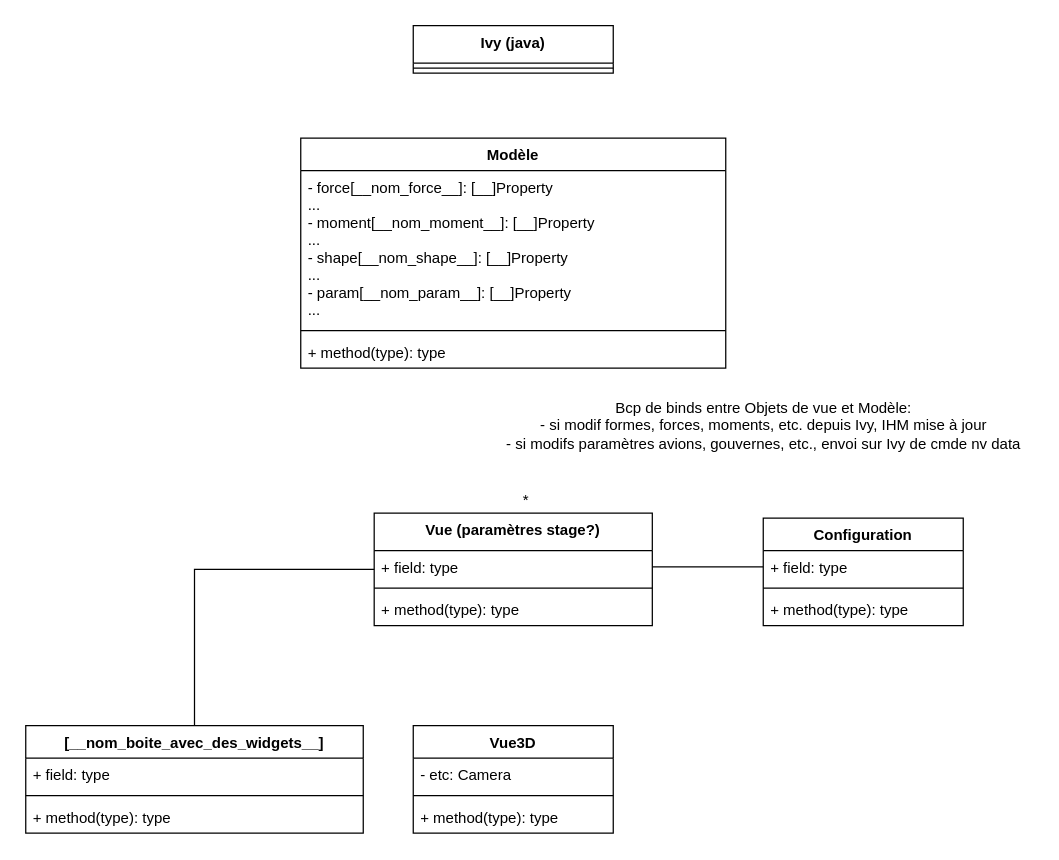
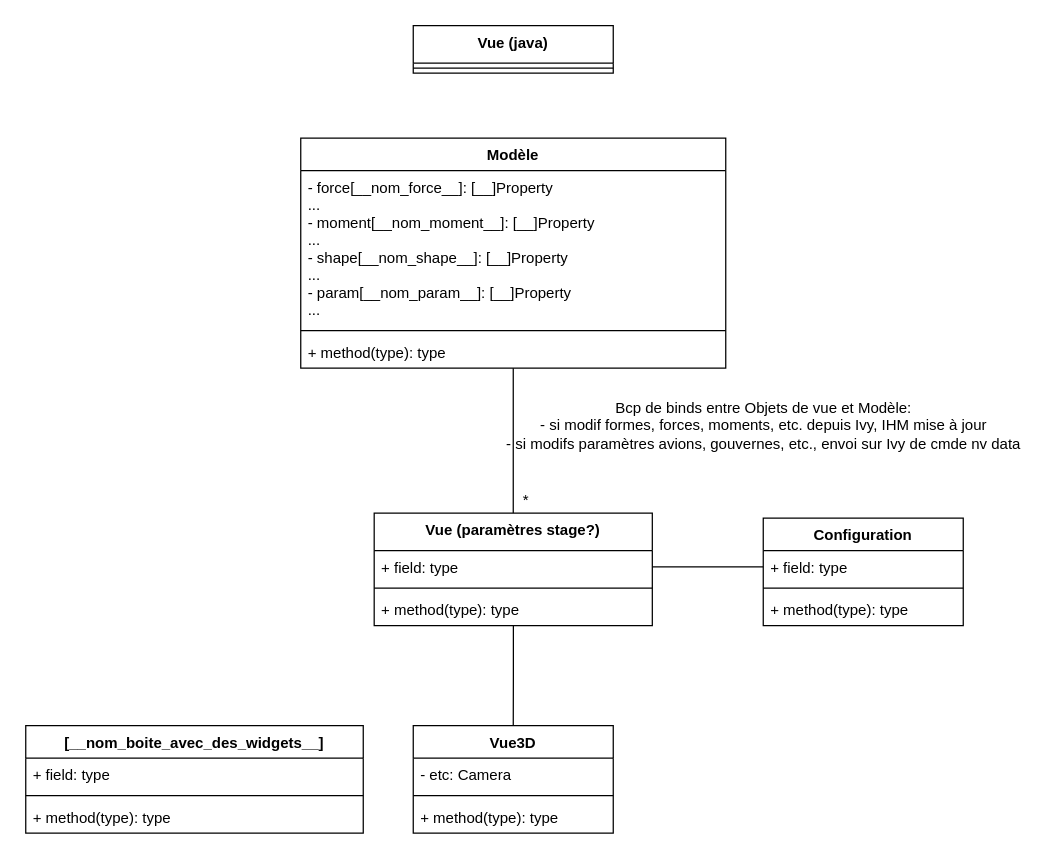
(513, 43) -> (513, 43)
none -> (513, 442)
(205, 569) -> none
none -> (513, 677)
